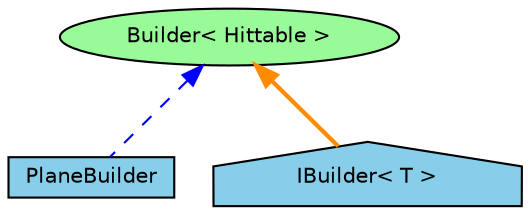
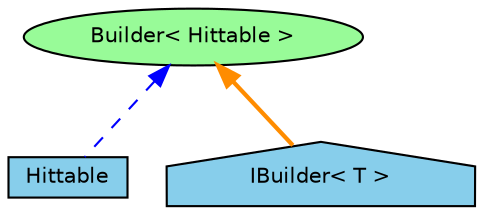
(91, 177) -> (68, 177)
